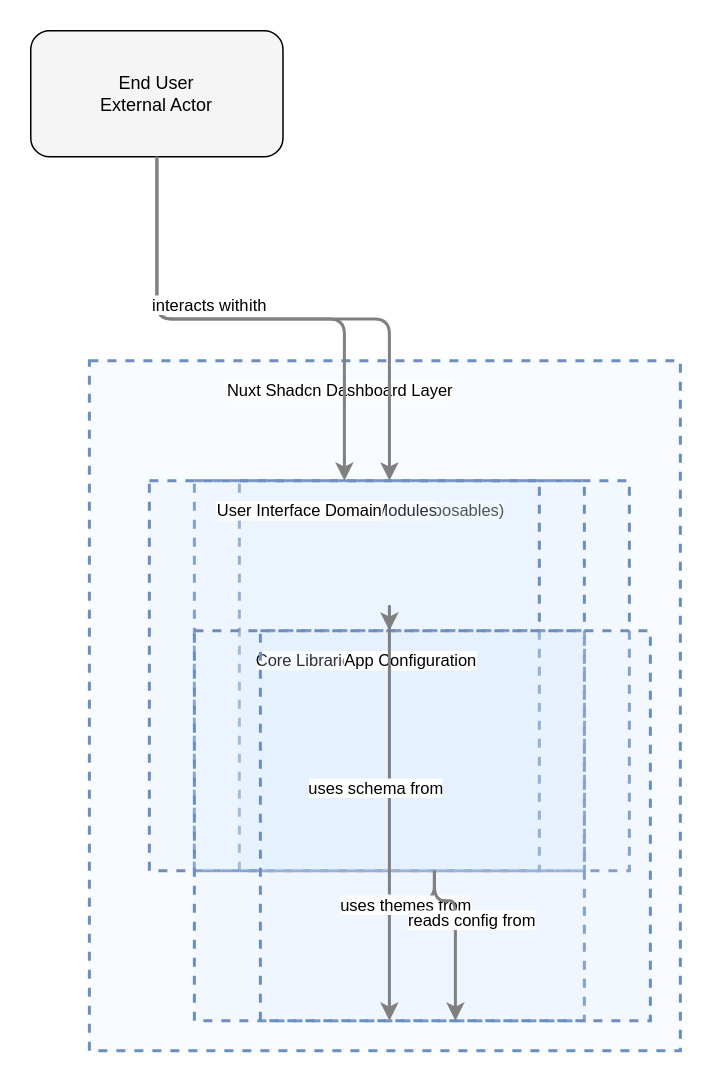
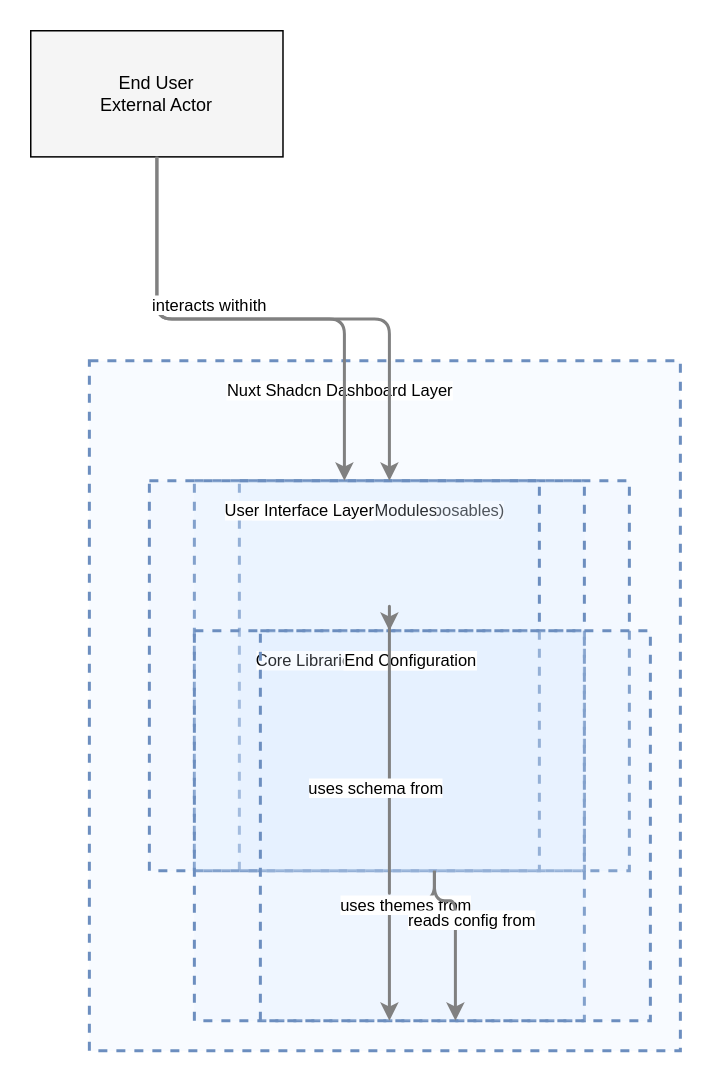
(157, 94) -> (157, 94)
(300, 511) -> (300, 511)
(411, 661) -> (411, 661)
